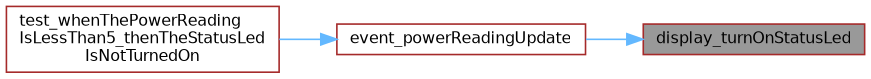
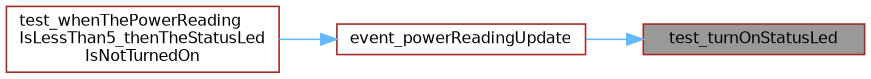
(754, 39) -> (754, 39)
